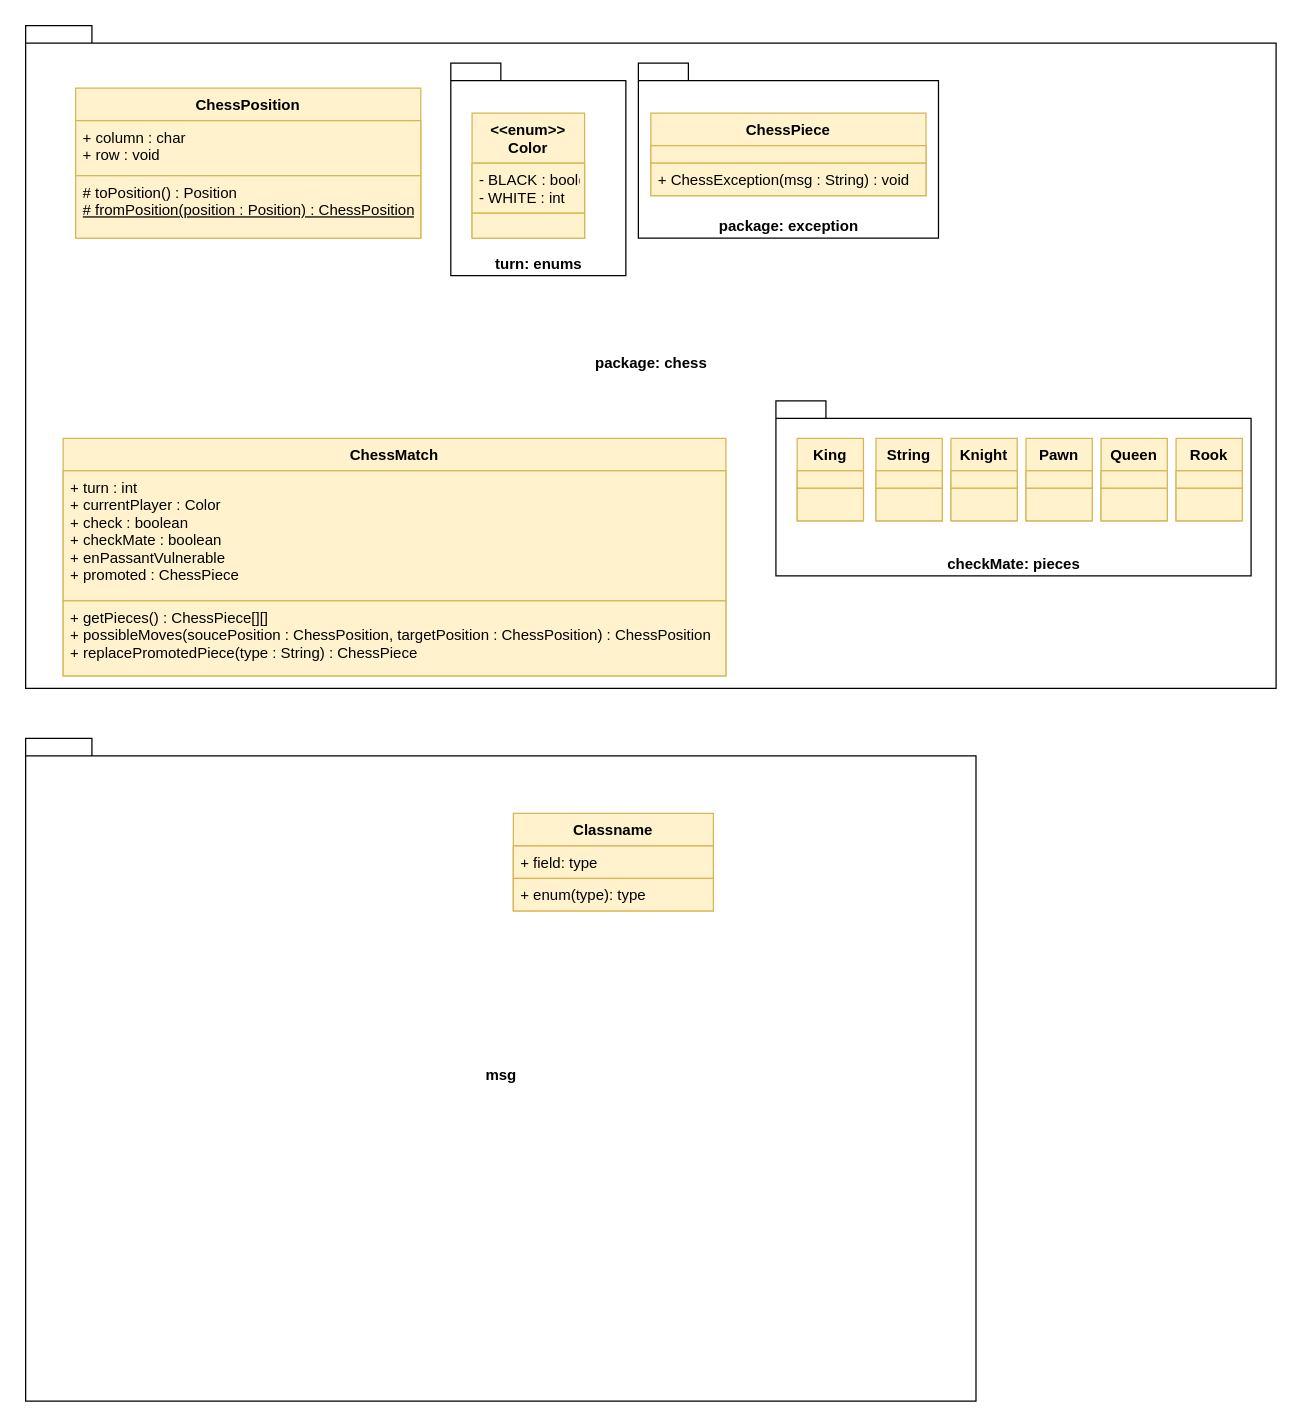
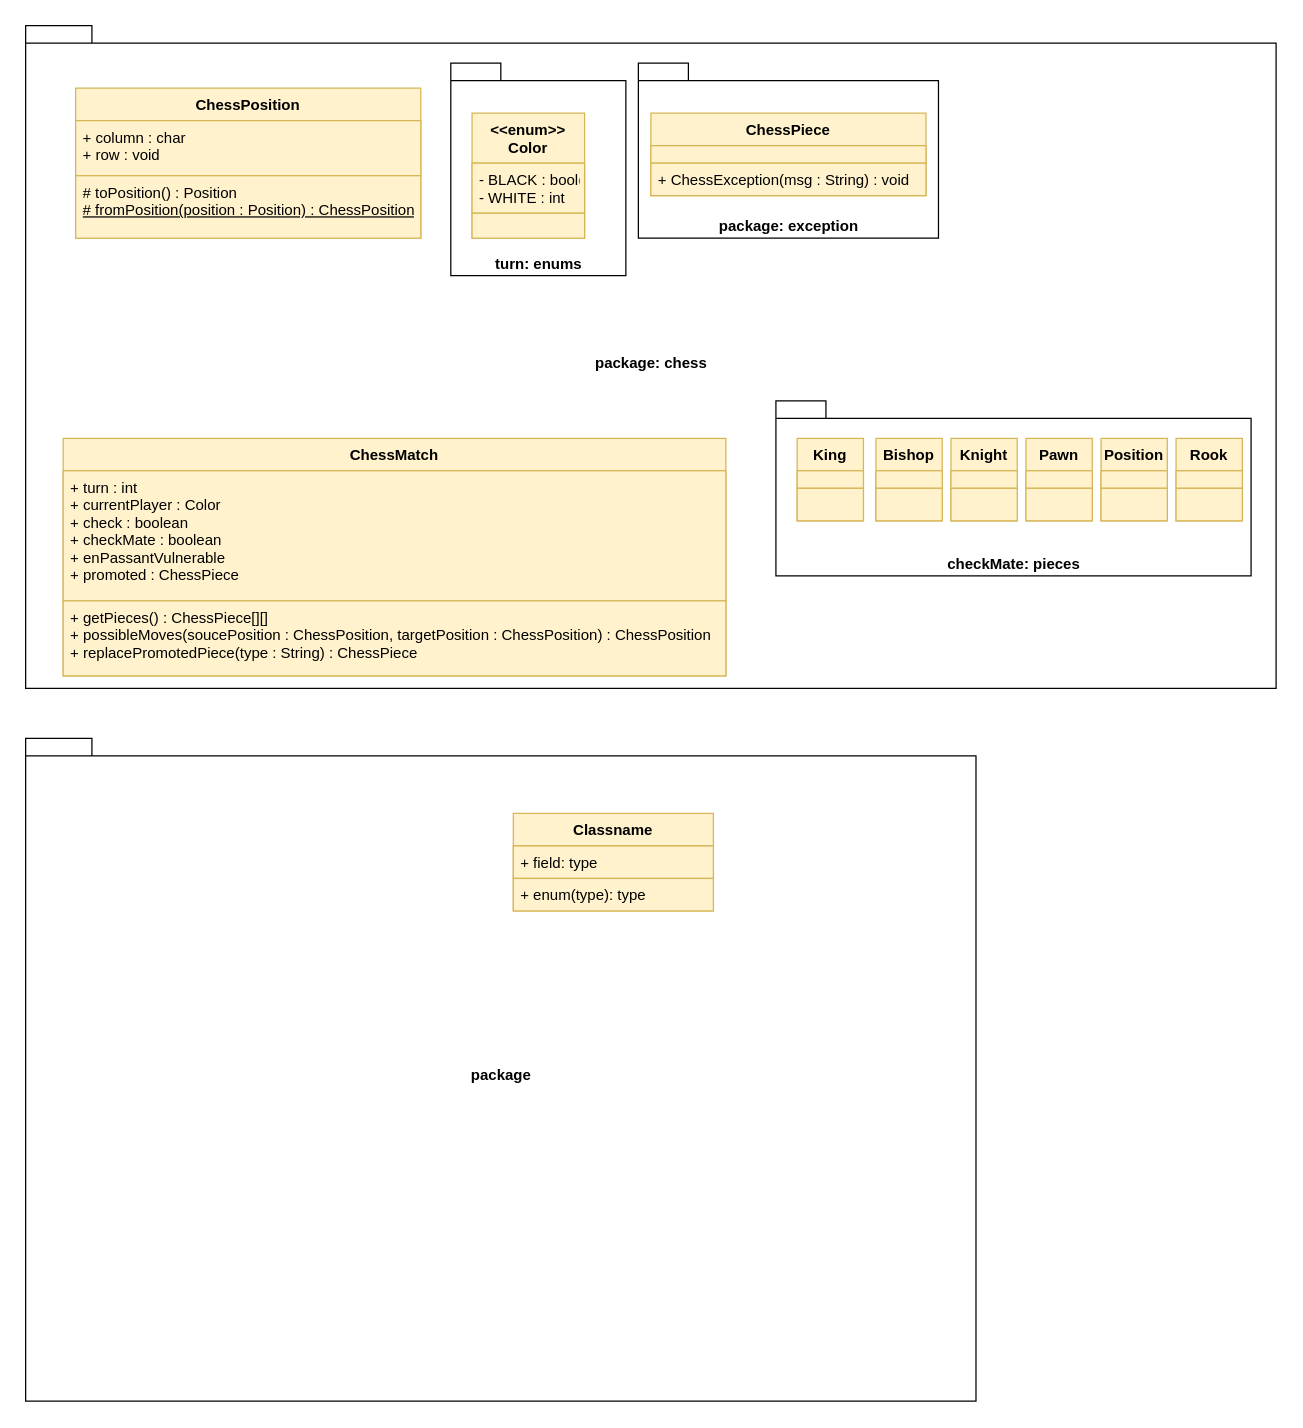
(908, 455) -> (908, 455)
(1133, 455) -> (1133, 455)
(501, 1076) -> (501, 1076)
